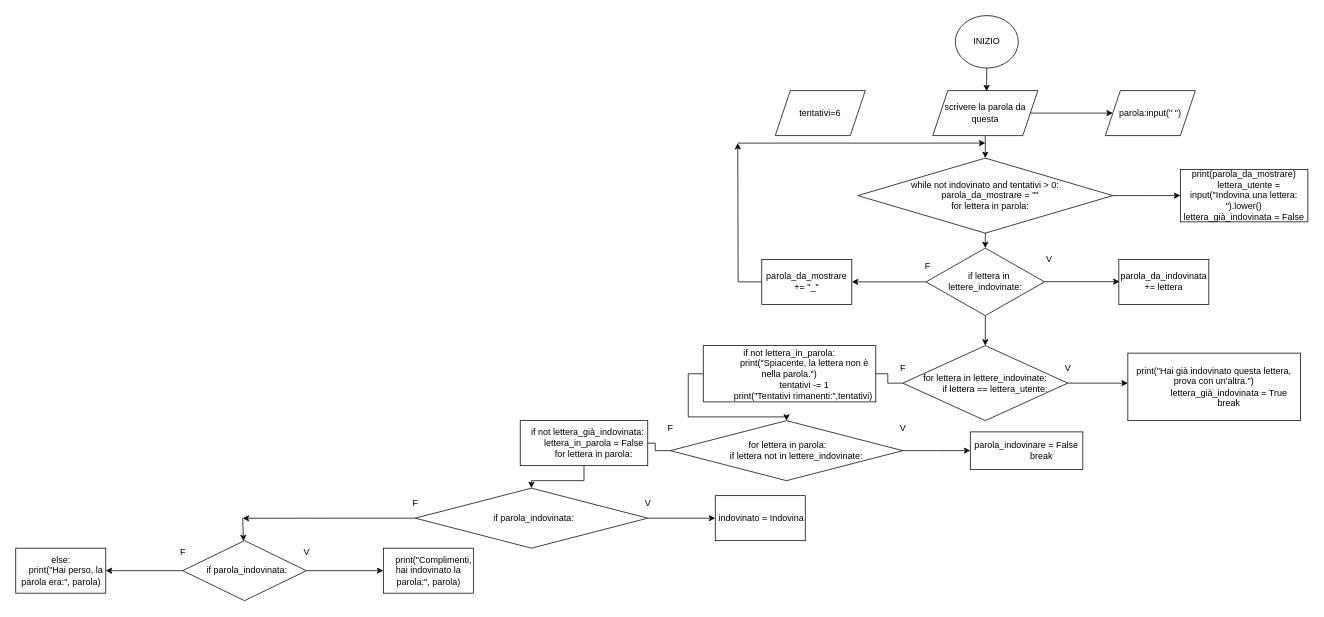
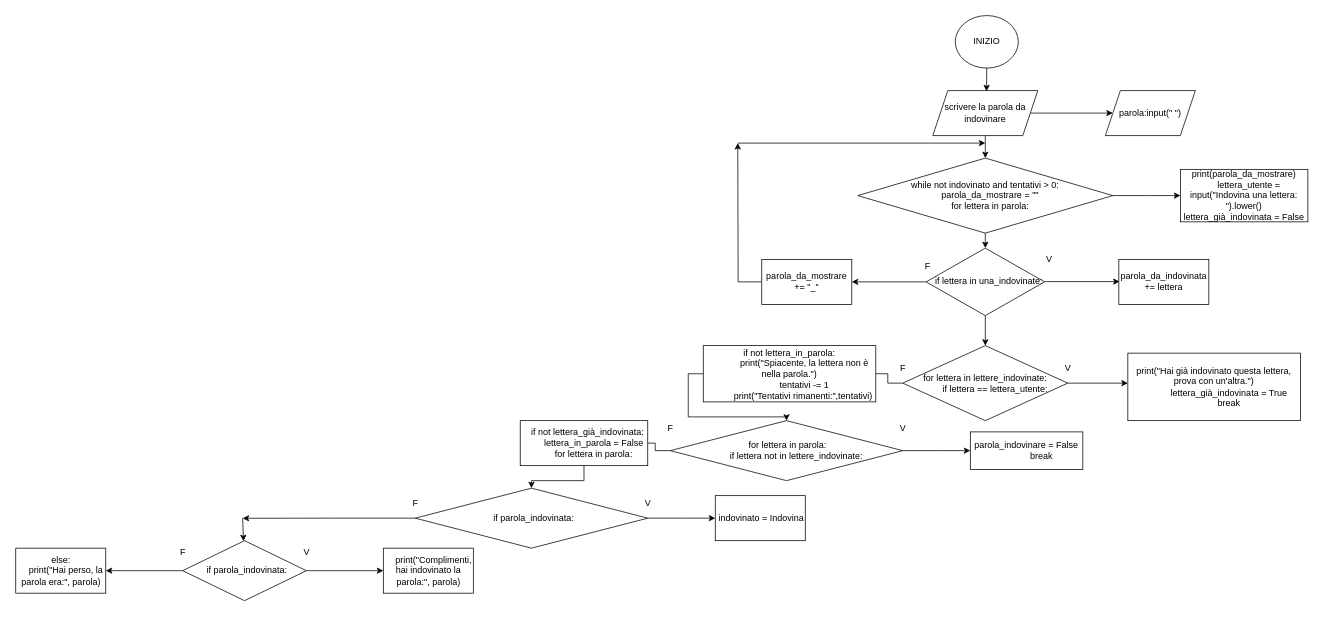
(820, 113) -> none
(985, 113) -> (985, 113)
(985, 282) -> (985, 282)
